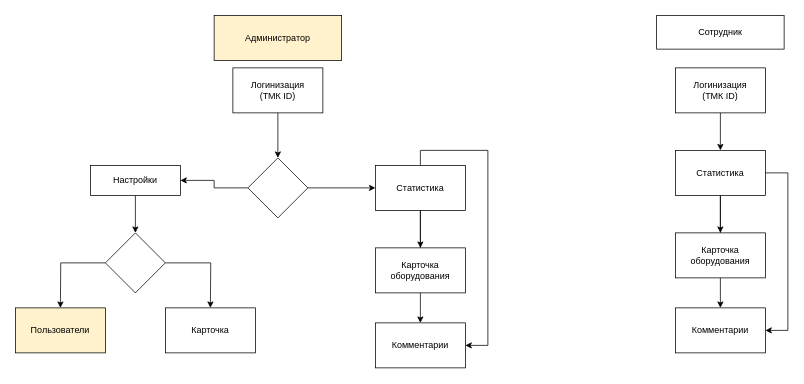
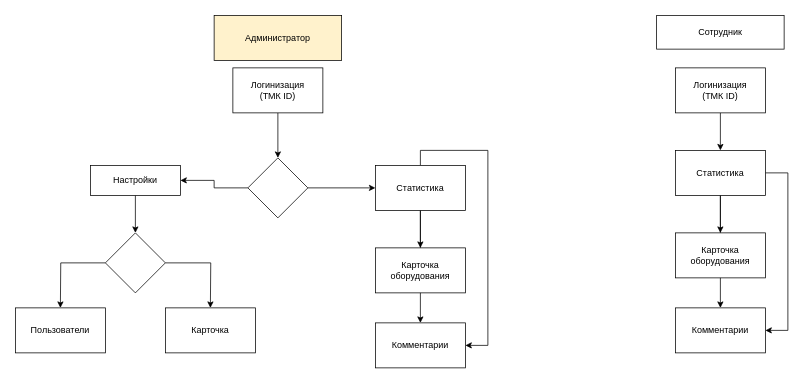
(60, 330) -> (60, 330)
